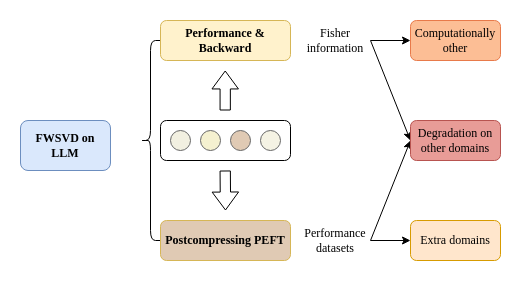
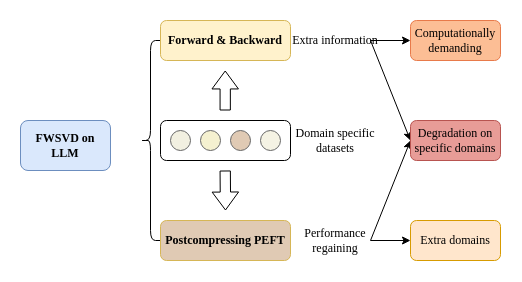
(226, 41) -> (226, 41)
(336, 41) -> (336, 41)
(456, 41) -> (456, 41)
none -> (336, 141)
(456, 141) -> (456, 141)
(336, 241) -> (336, 241)
